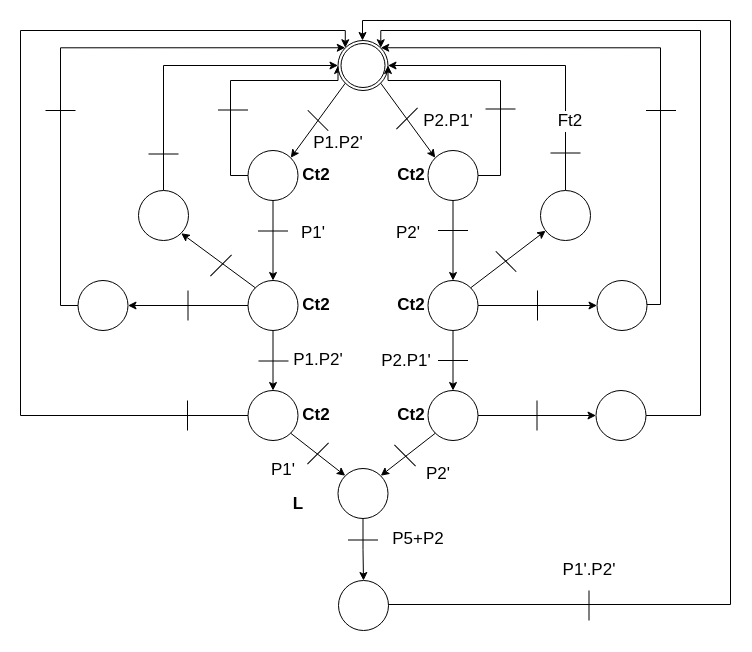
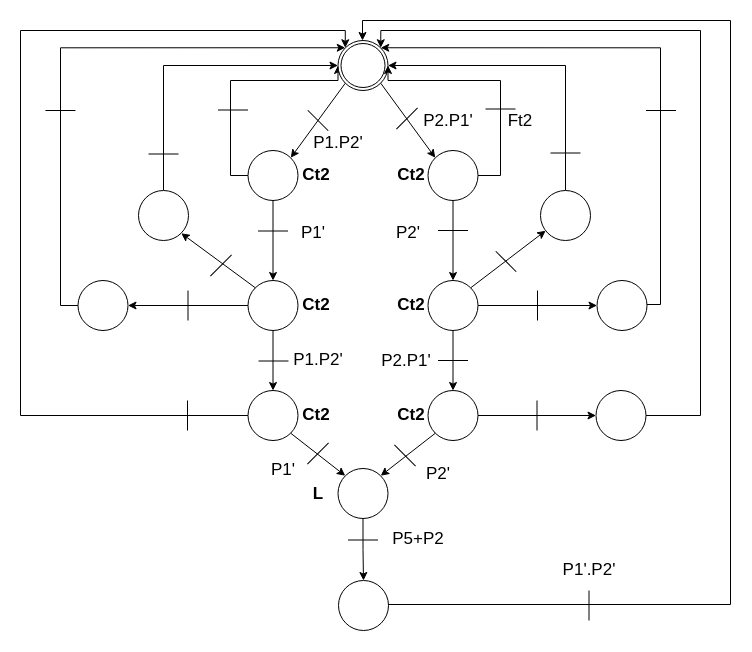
(571, 122) -> (521, 122)
(298, 505) -> (318, 495)
